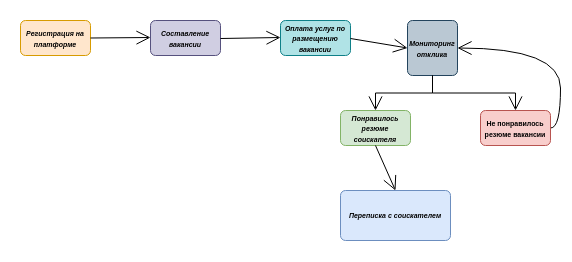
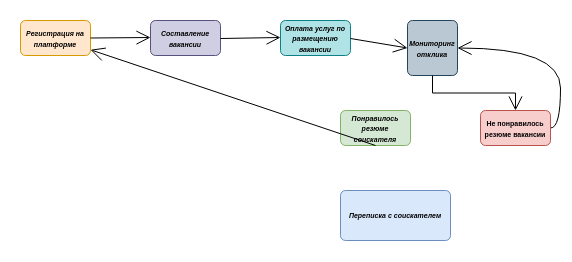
(396, 93) -> none
(385, 167) -> (234, 98)
